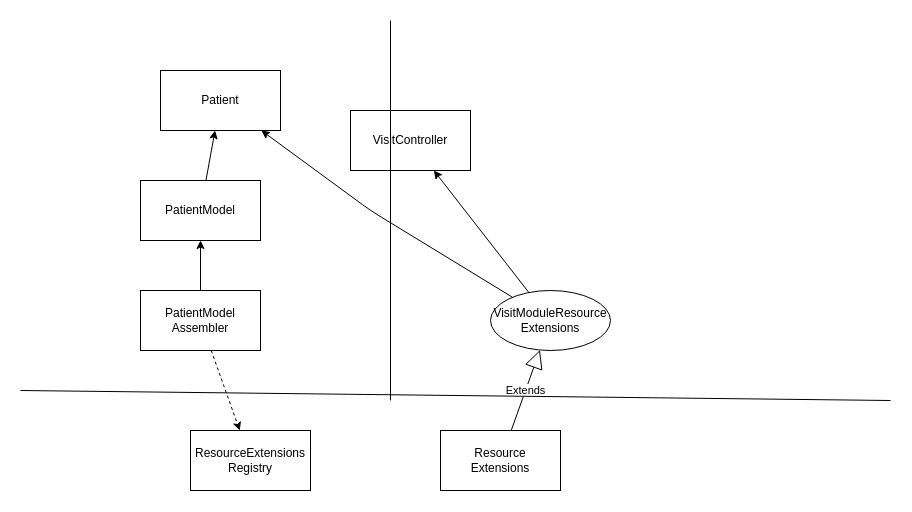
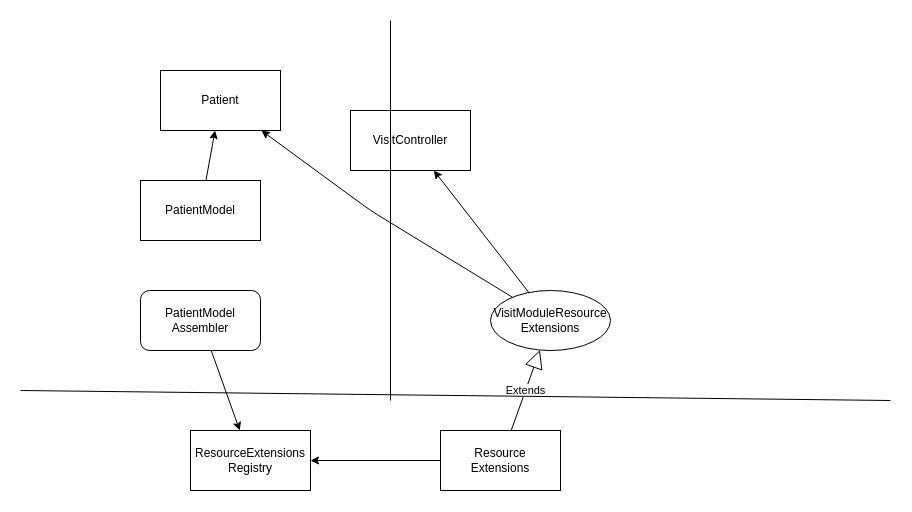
(201, 269) -> none
(201, 321) -> (201, 321)
(224, 388) -> (224, 388)
none -> (379, 461)
